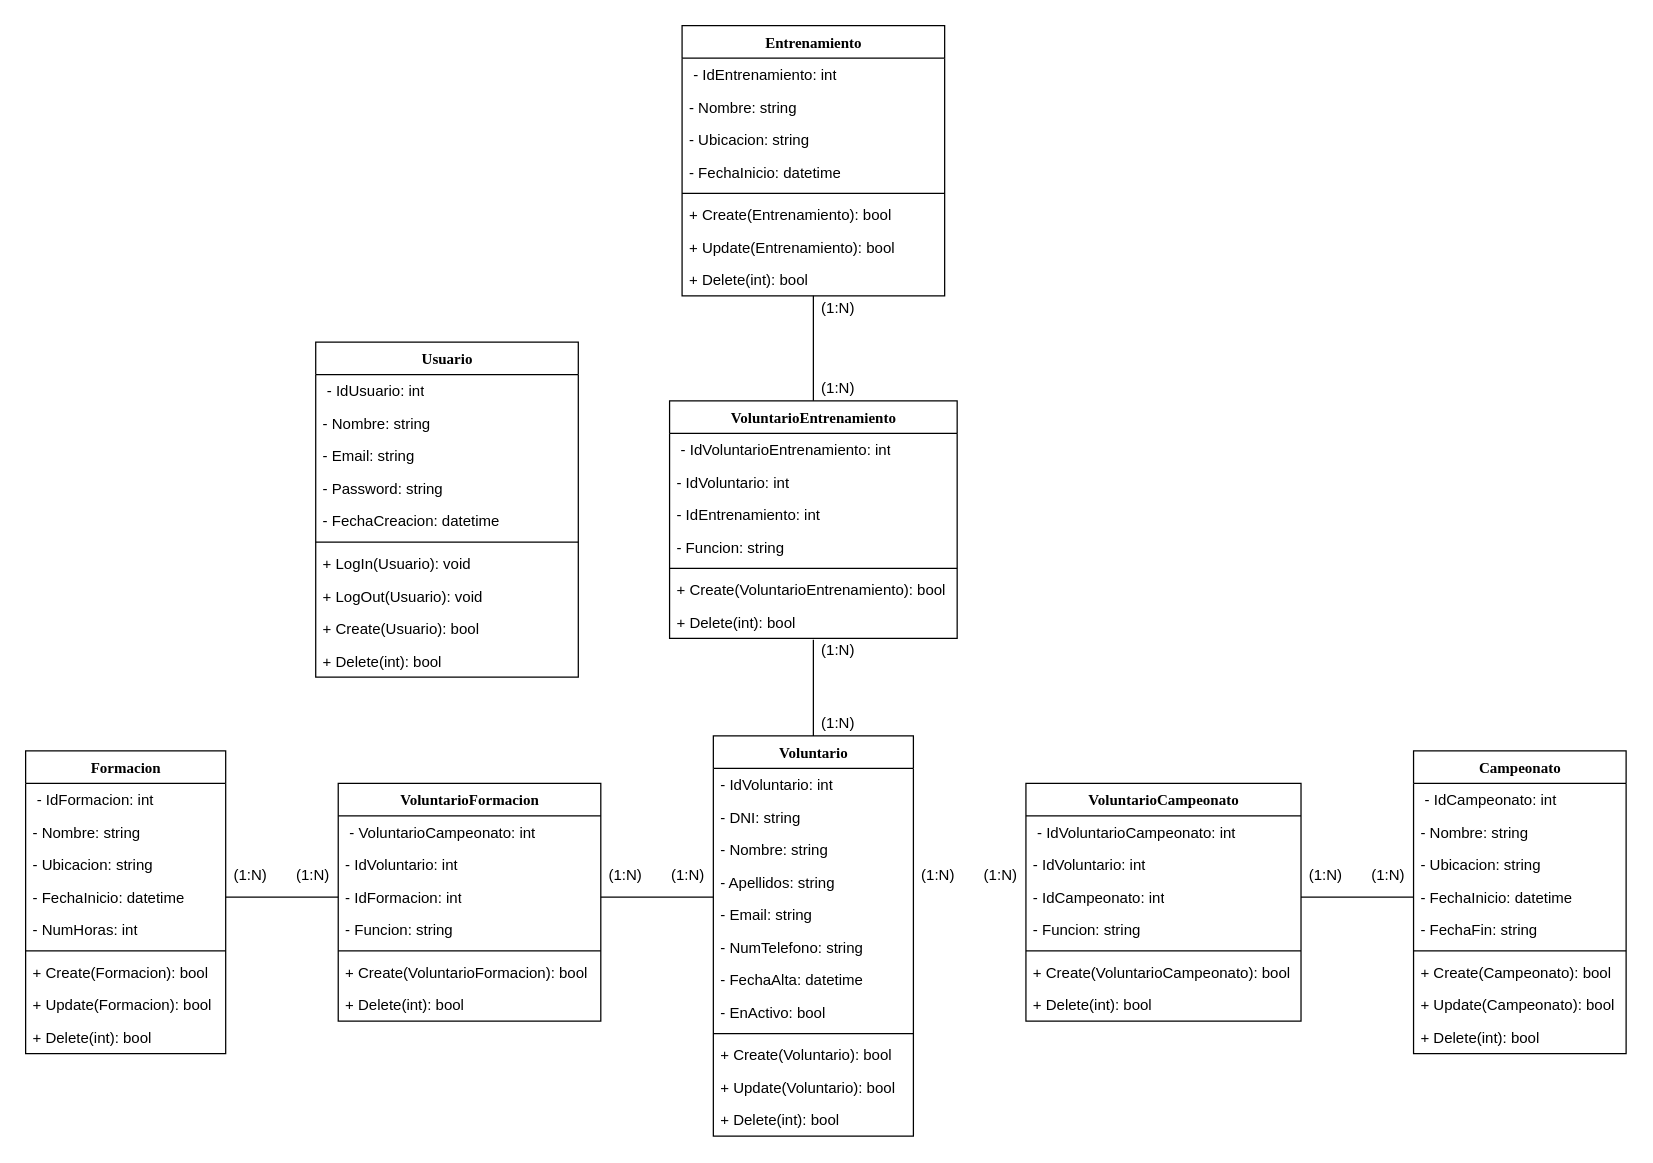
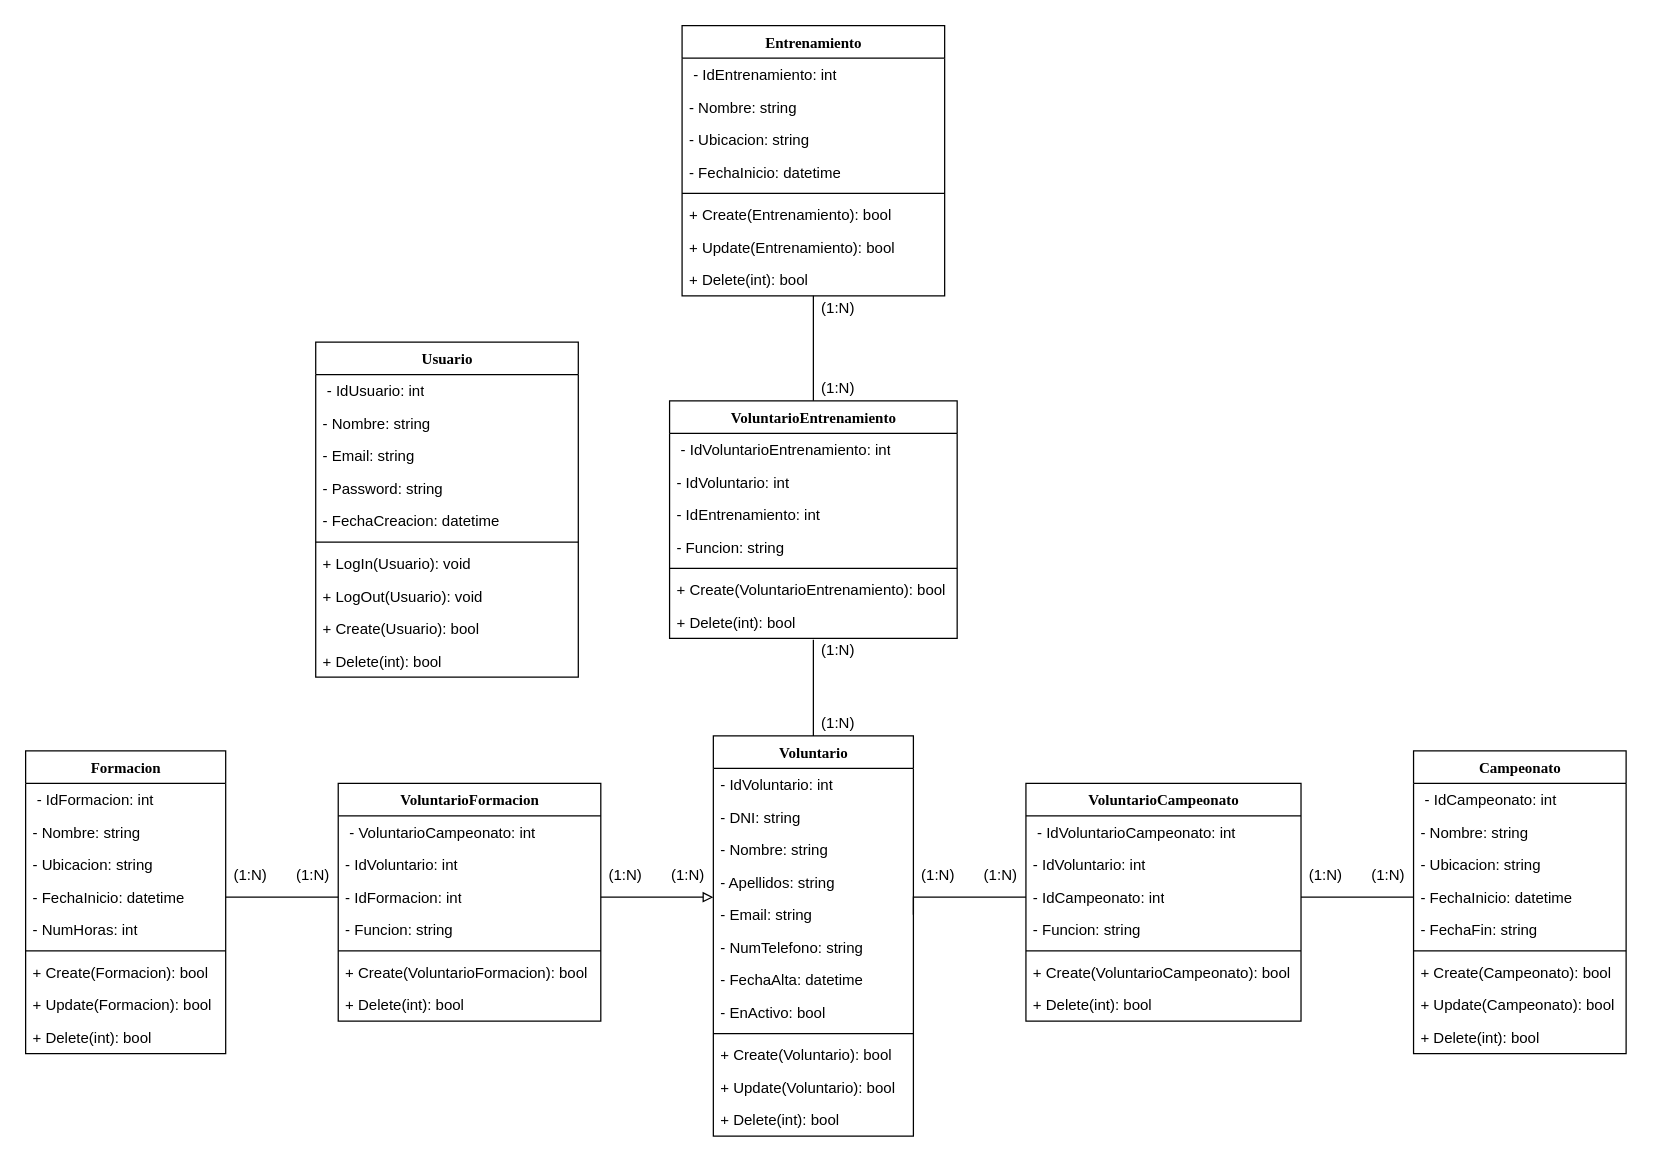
(706, 897) -> (701, 897)
none -> (968, 897)
